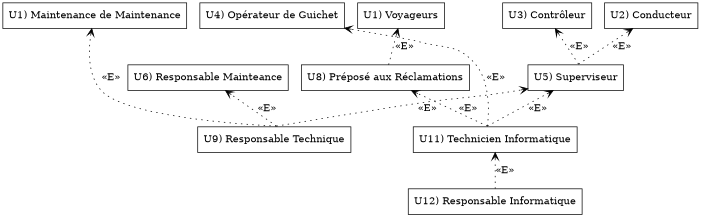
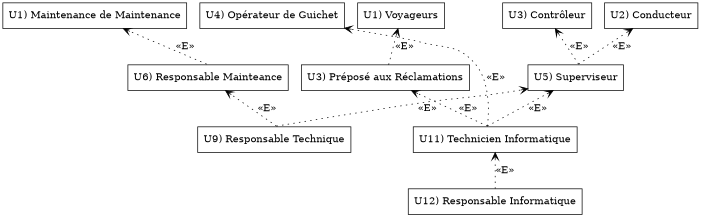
(385, 78) -> (385, 78)
(158, 113) -> (168, 48)
